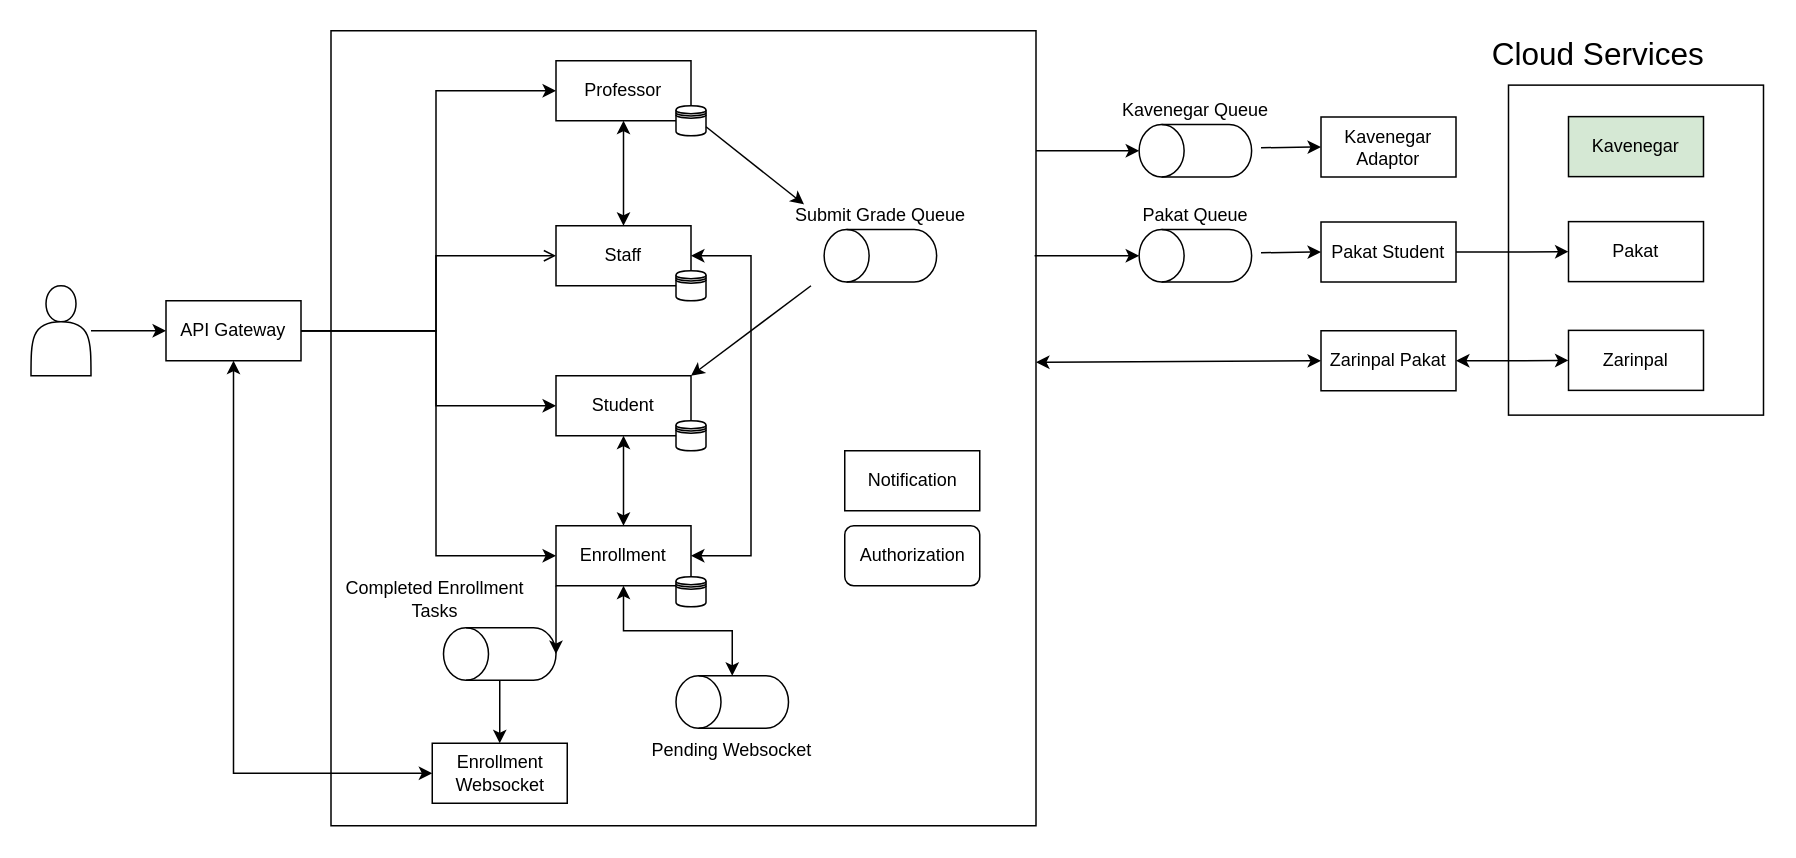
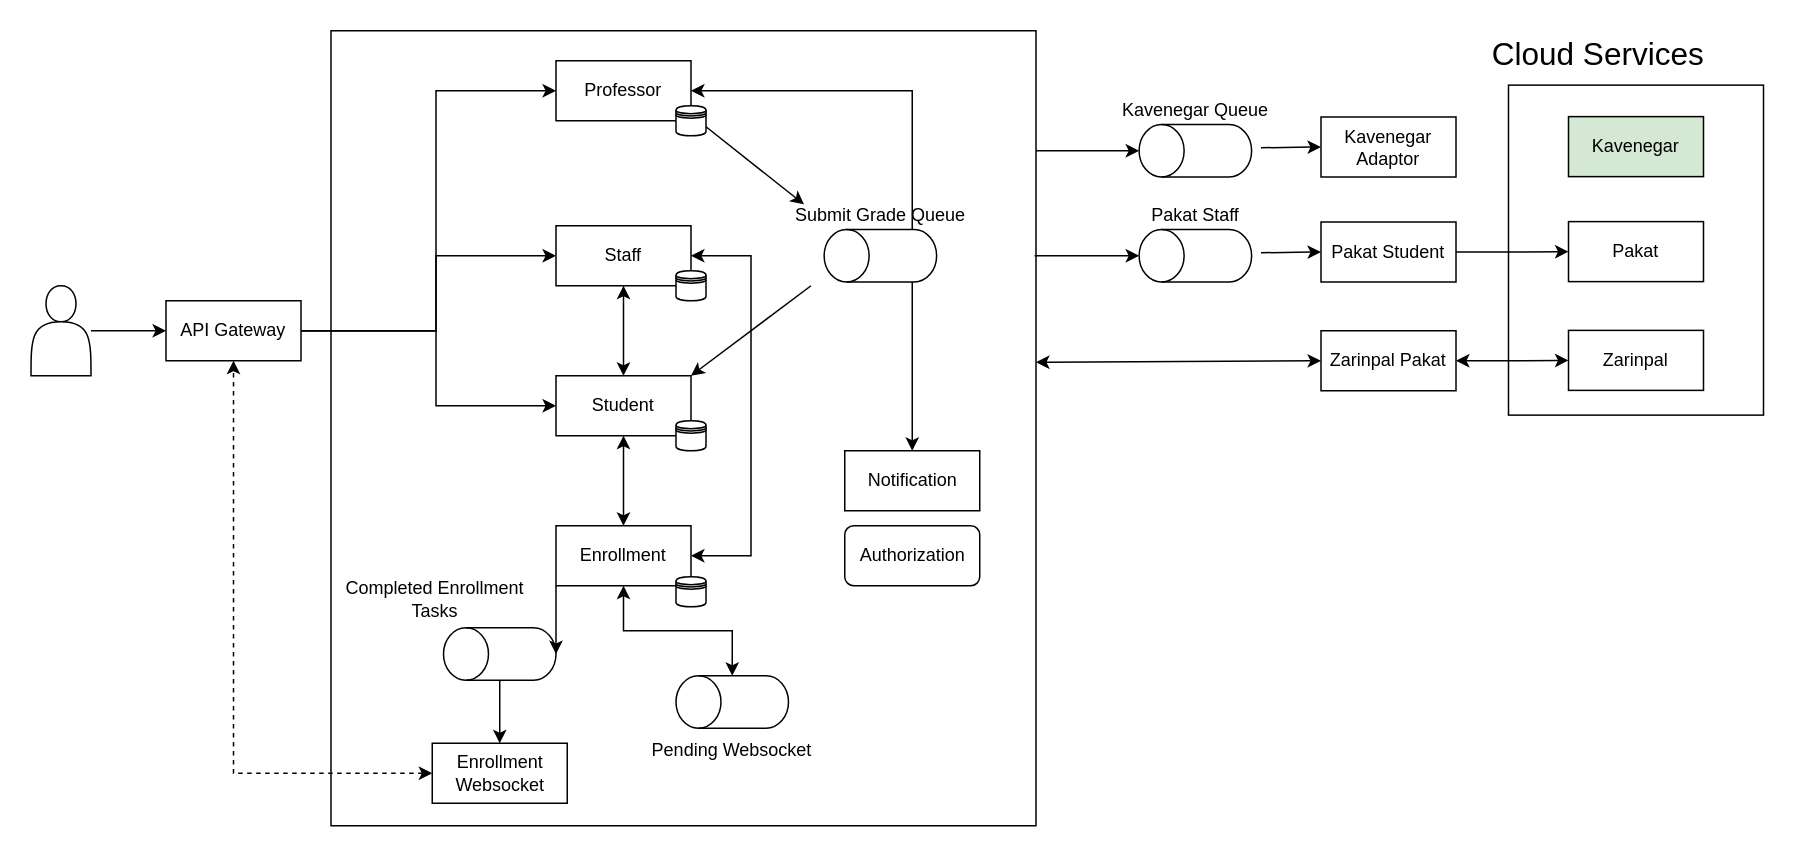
(623, 173) -> (876, 91)
(1196, 215) -> (1196, 215)
(546, 256) -> (544, 256)
none -> (623, 331)
(436, 537) -> none
(233, 665) -> (233, 665)
